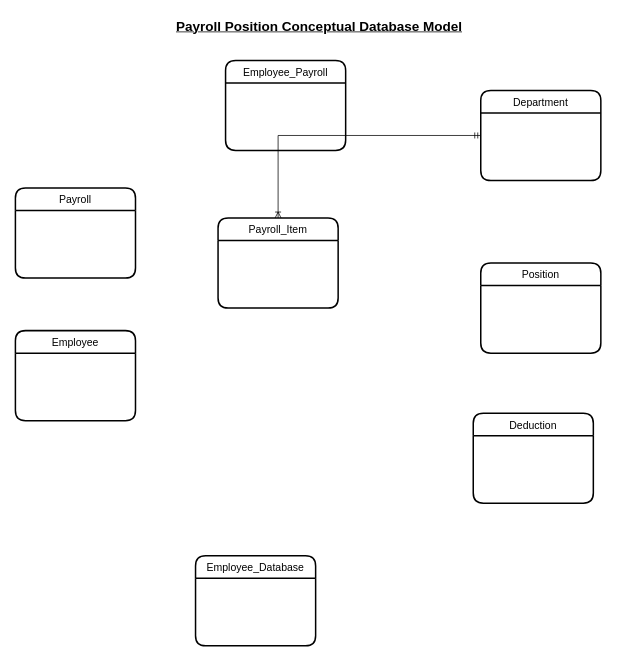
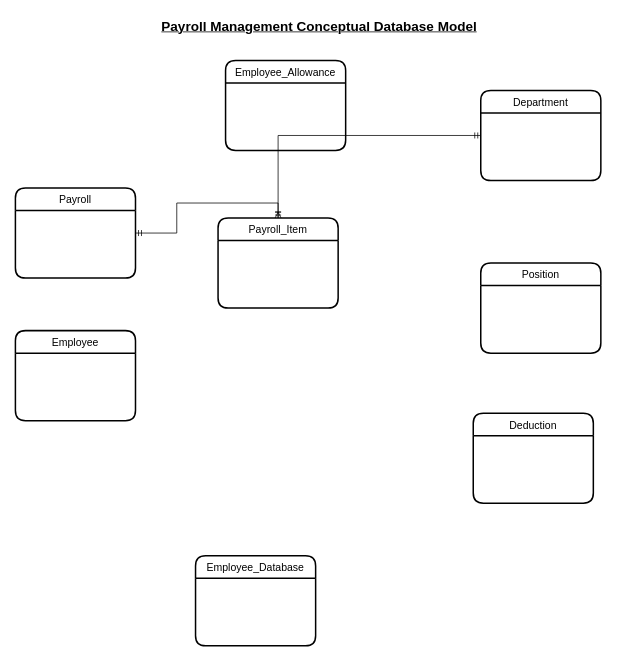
(319, 27) -> (319, 27)
(285, 72) -> (285, 72)
none -> (177, 219)
